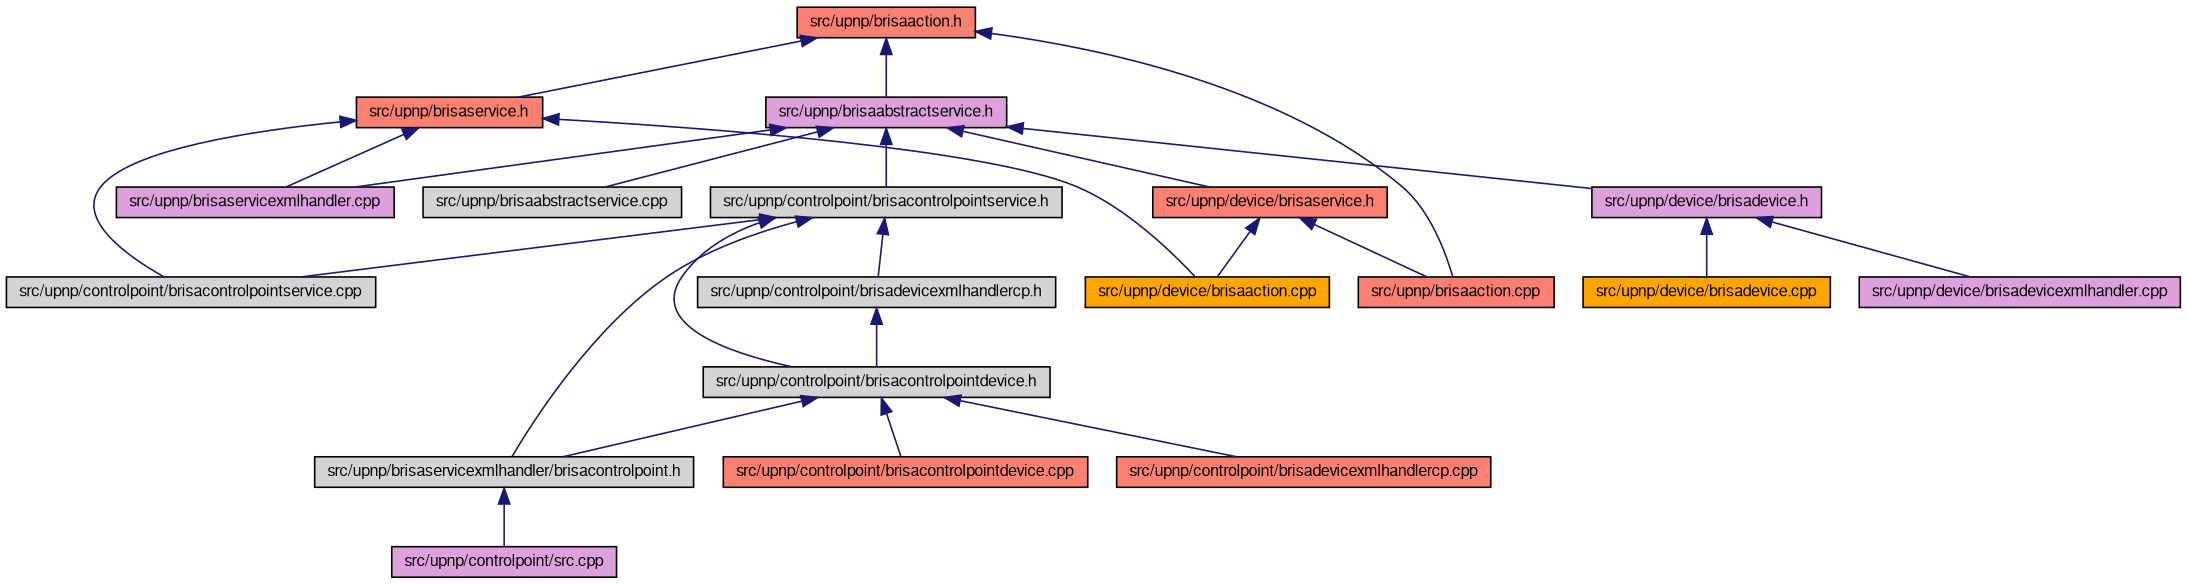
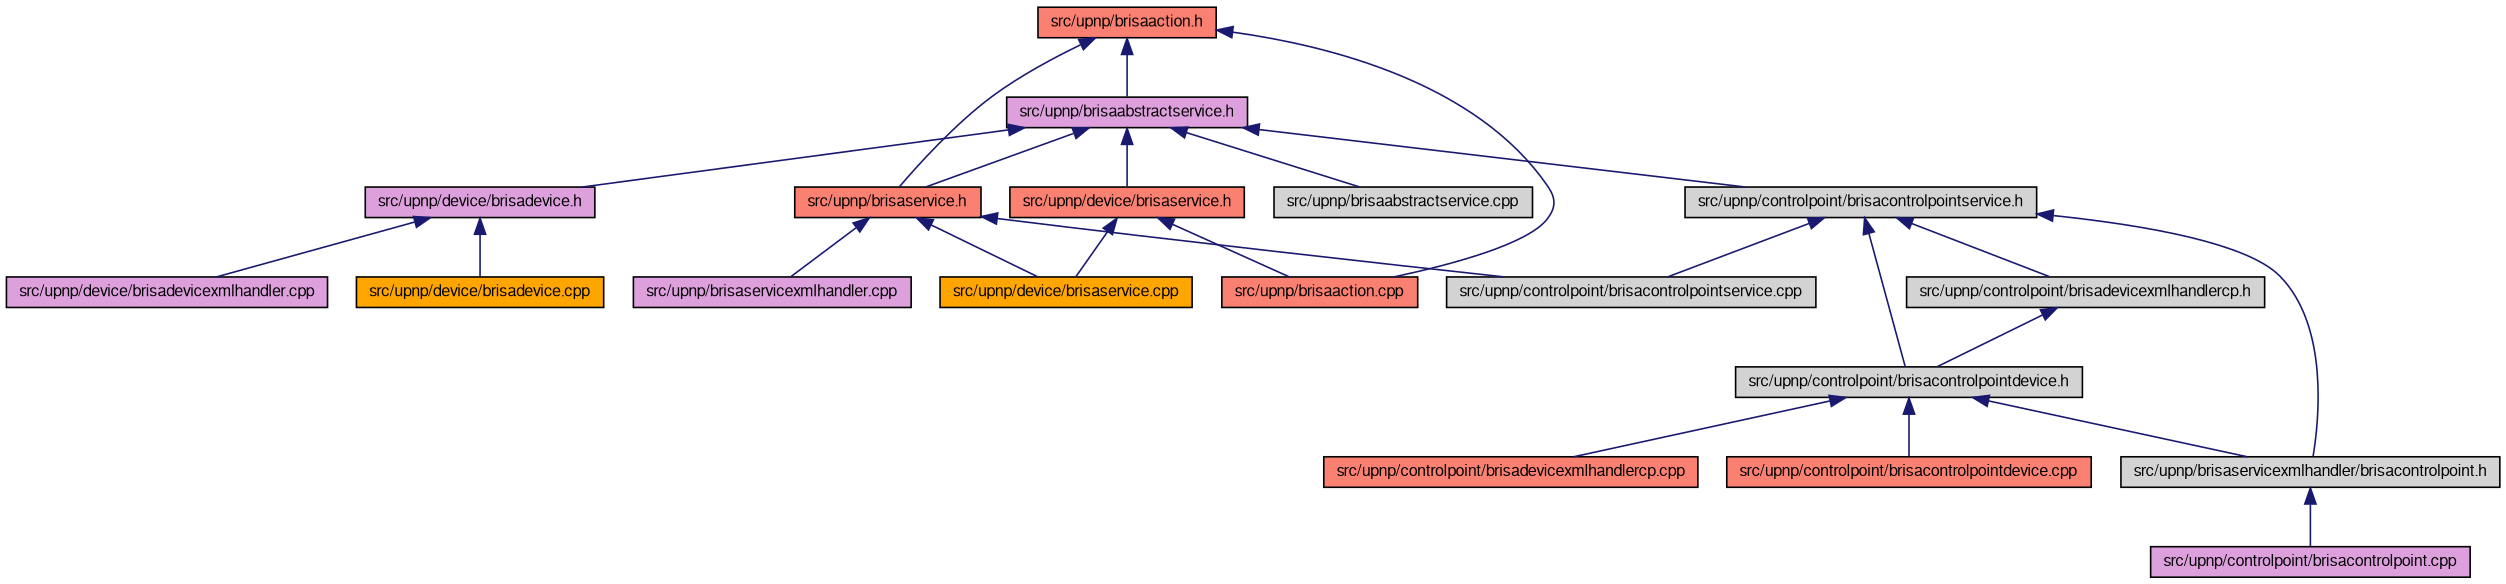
(562, 159) -> (1000, 160)
(1207, 292) -> (1066, 292)
(504, 562) -> (2310, 562)
